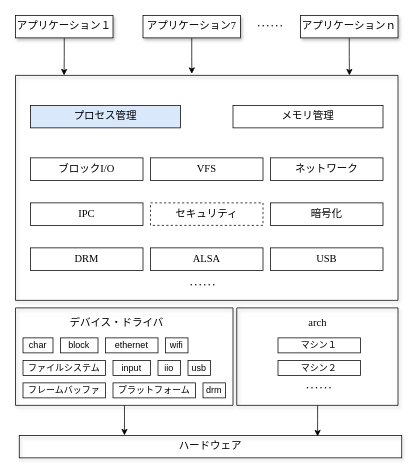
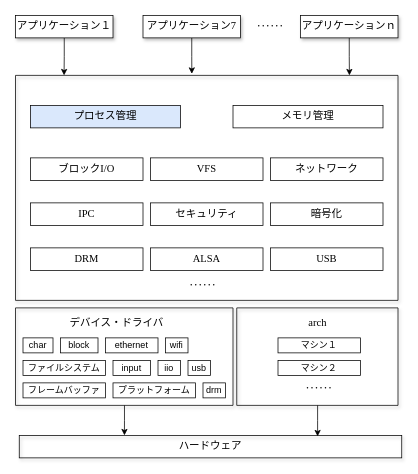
(207, 214) -> (207, 214)
